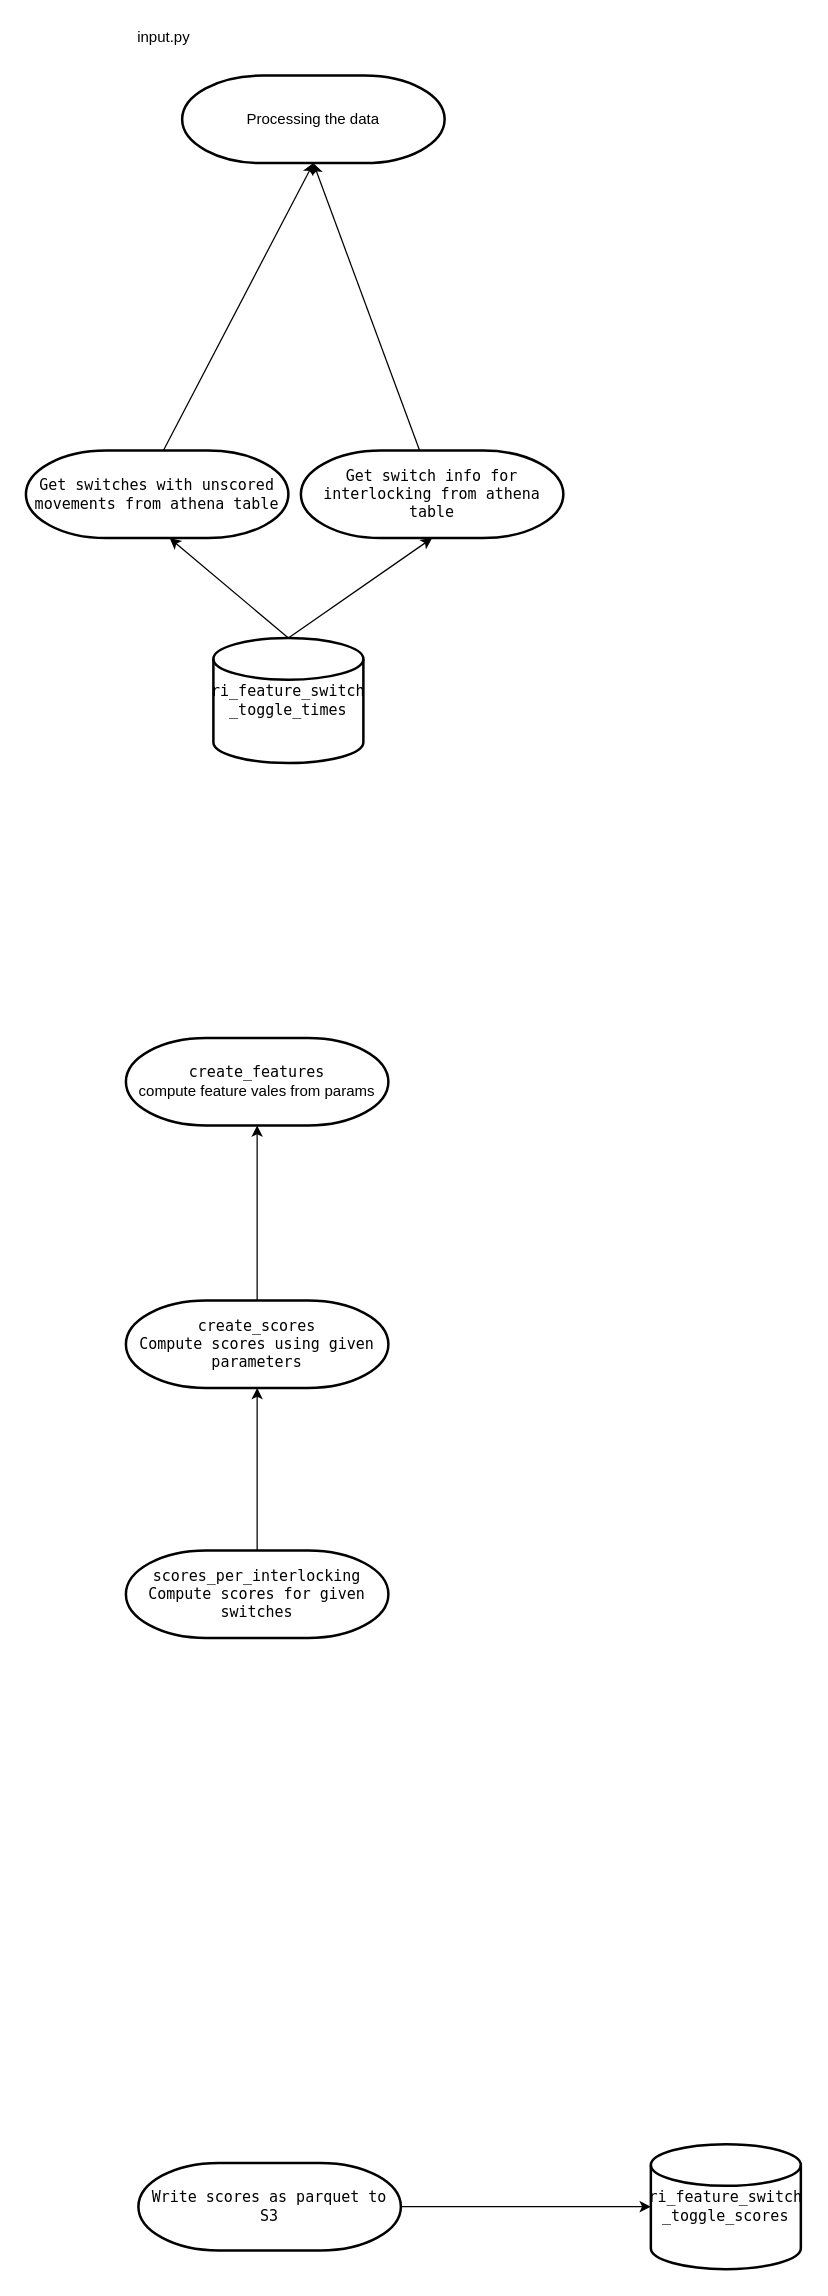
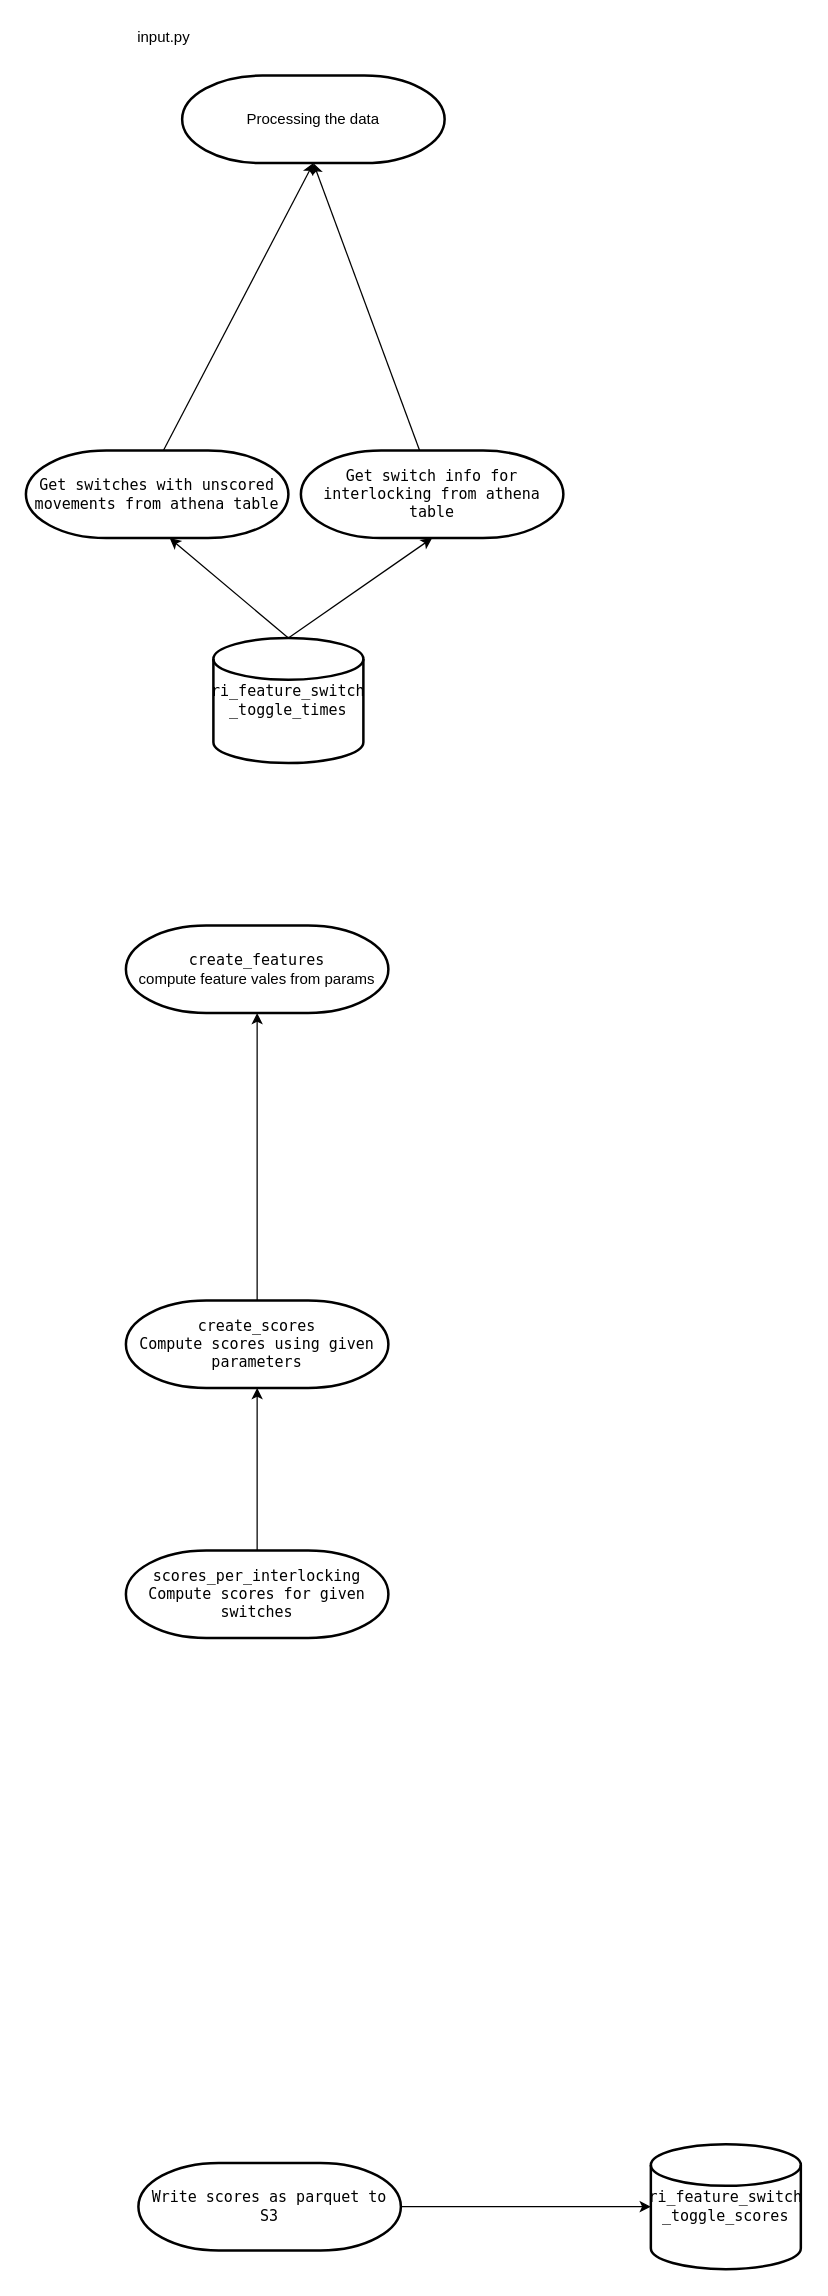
(257, 1082) -> (257, 969)
